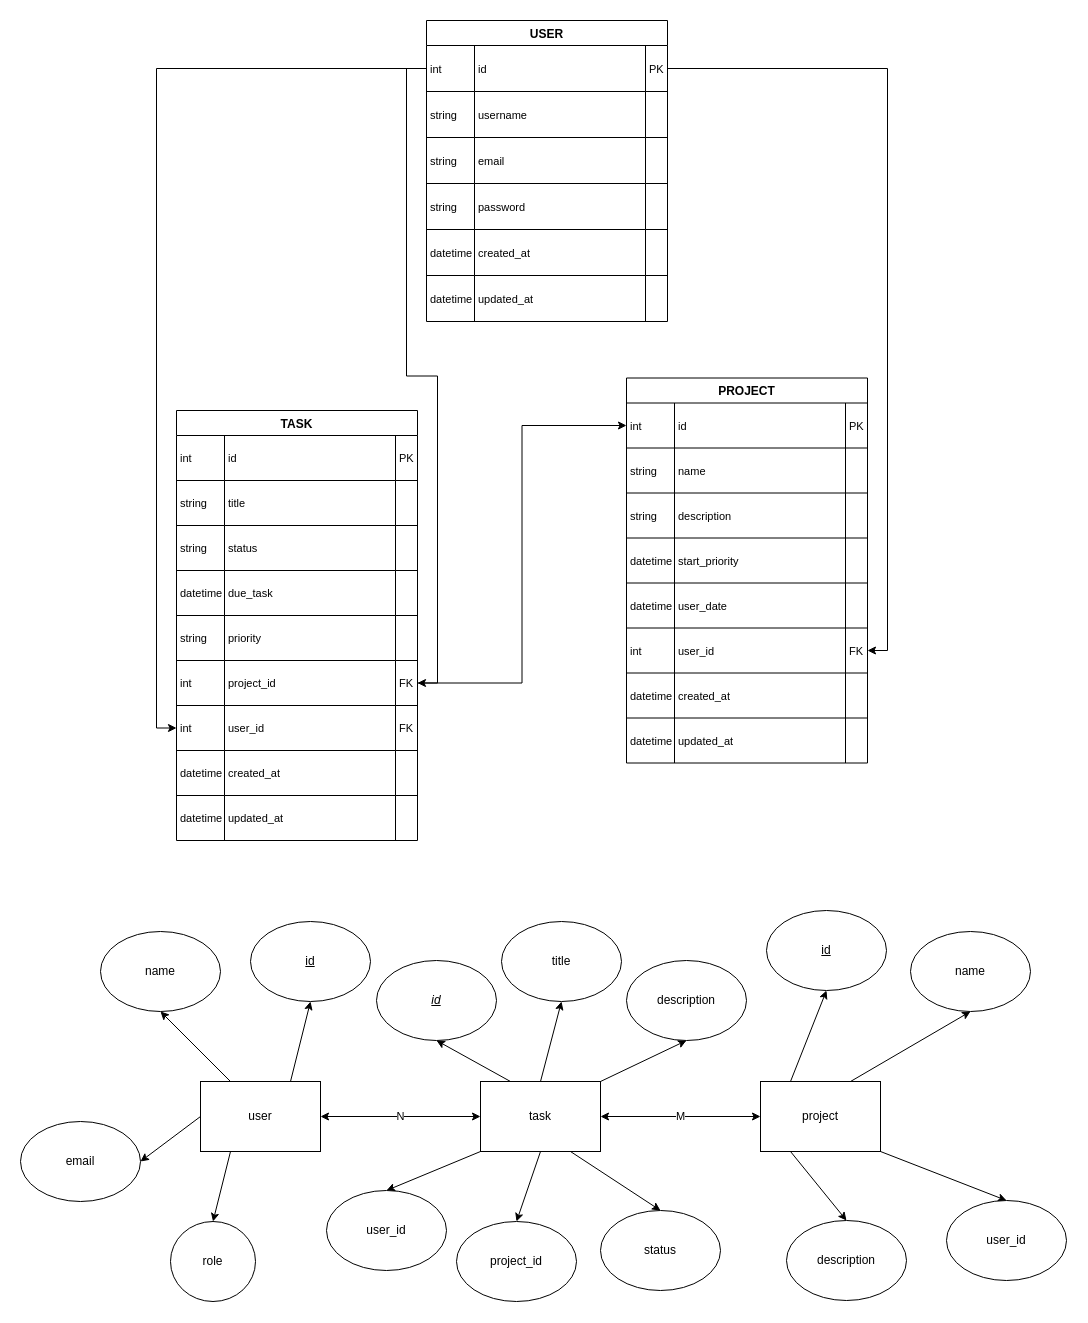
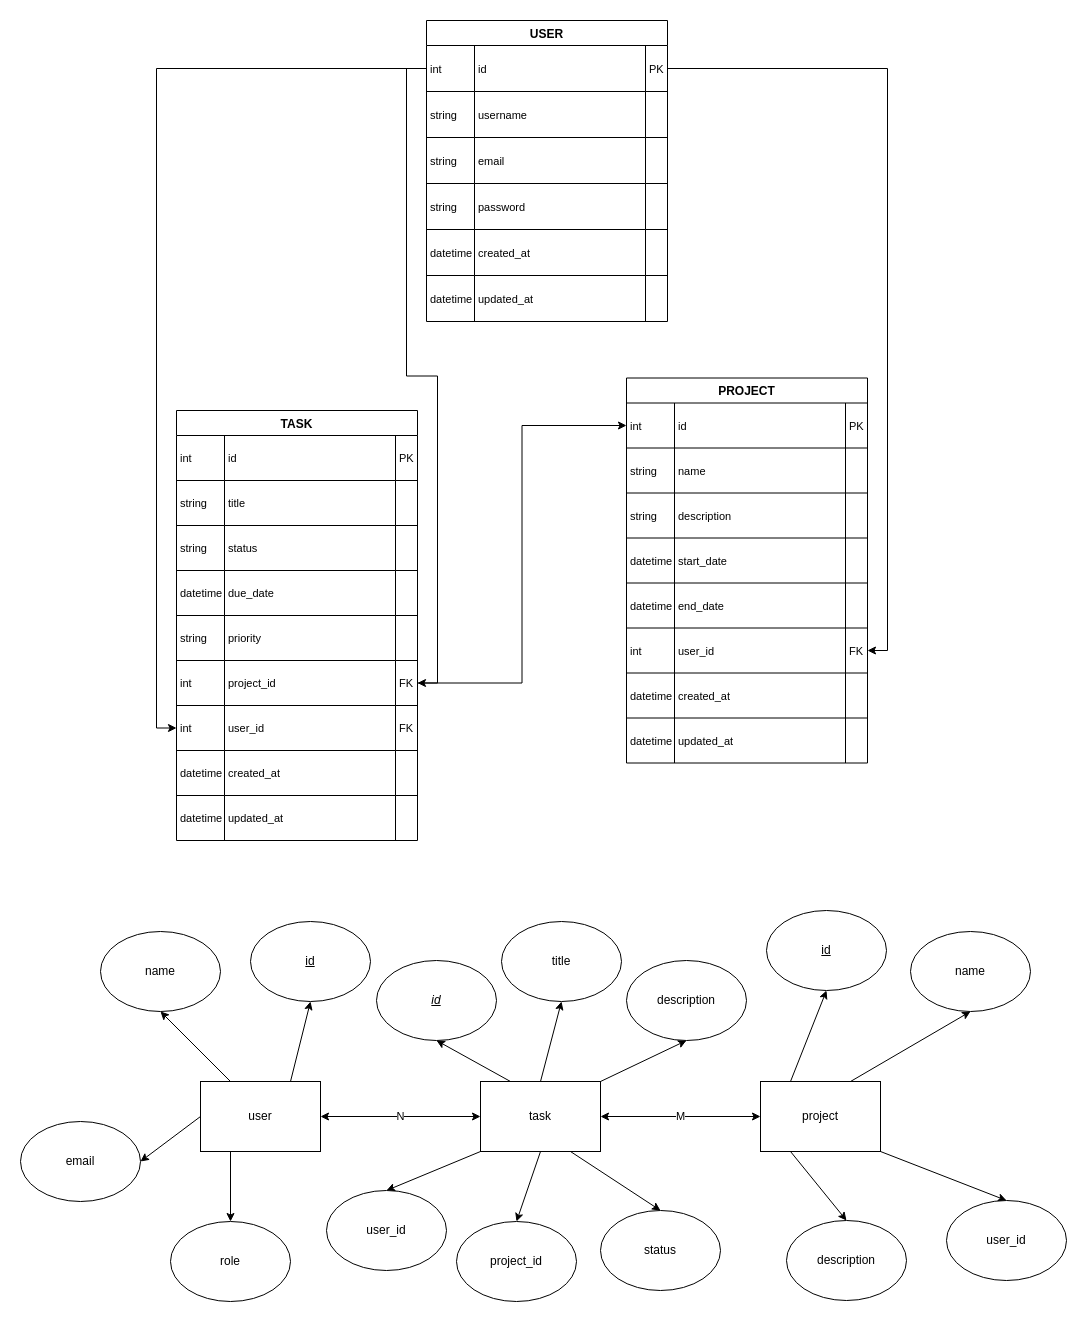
(718, 561) -> (709, 561)
(253, 593) -> (253, 593)
(706, 606) -> (703, 606)
(213, 1262) -> (231, 1262)
